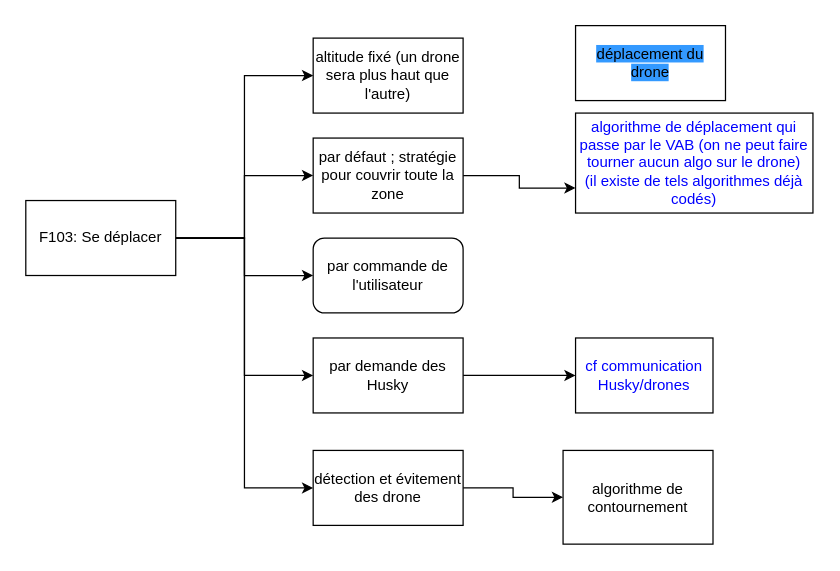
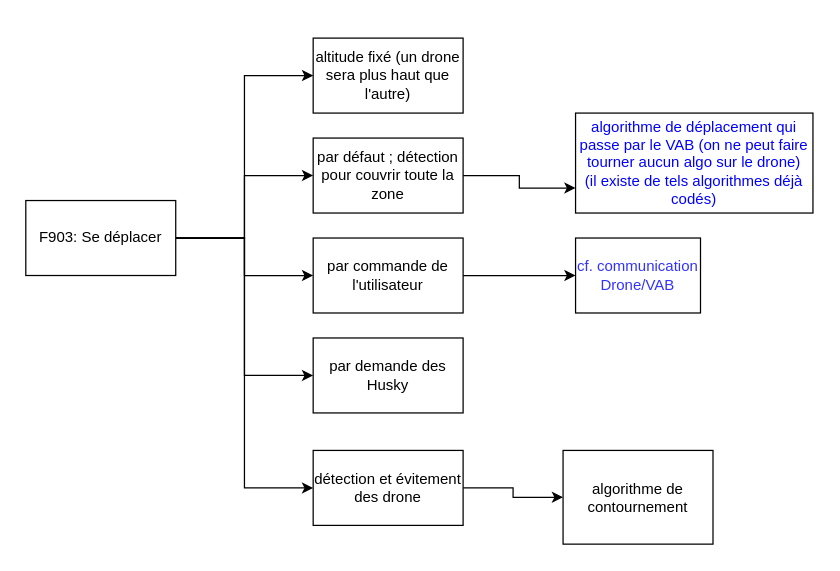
(651, 63) -> none
(388, 176) -> (388, 176)
(101, 238) -> (101, 238)
(388, 276) -> (388, 276)
none -> (515, 276)
none -> (638, 276)
(515, 376) -> none
(644, 376) -> none
